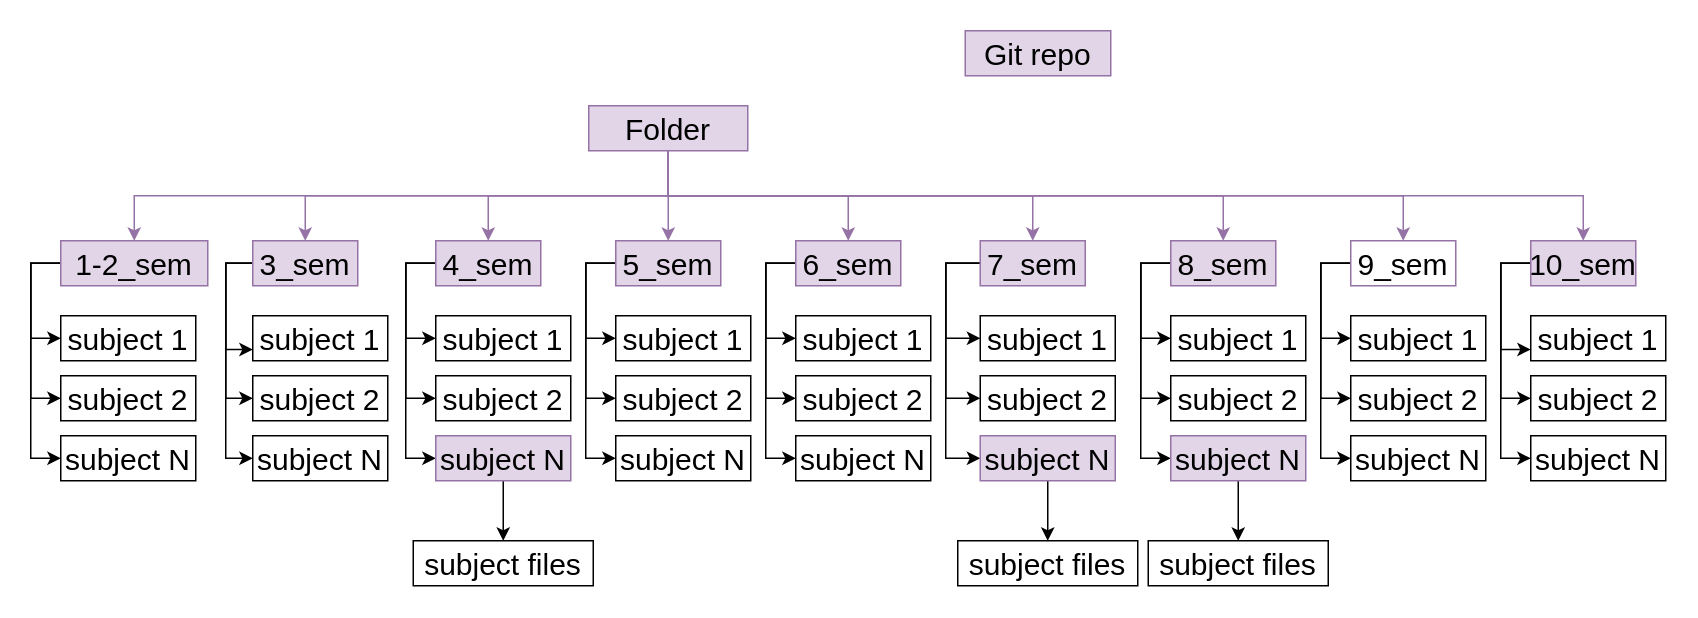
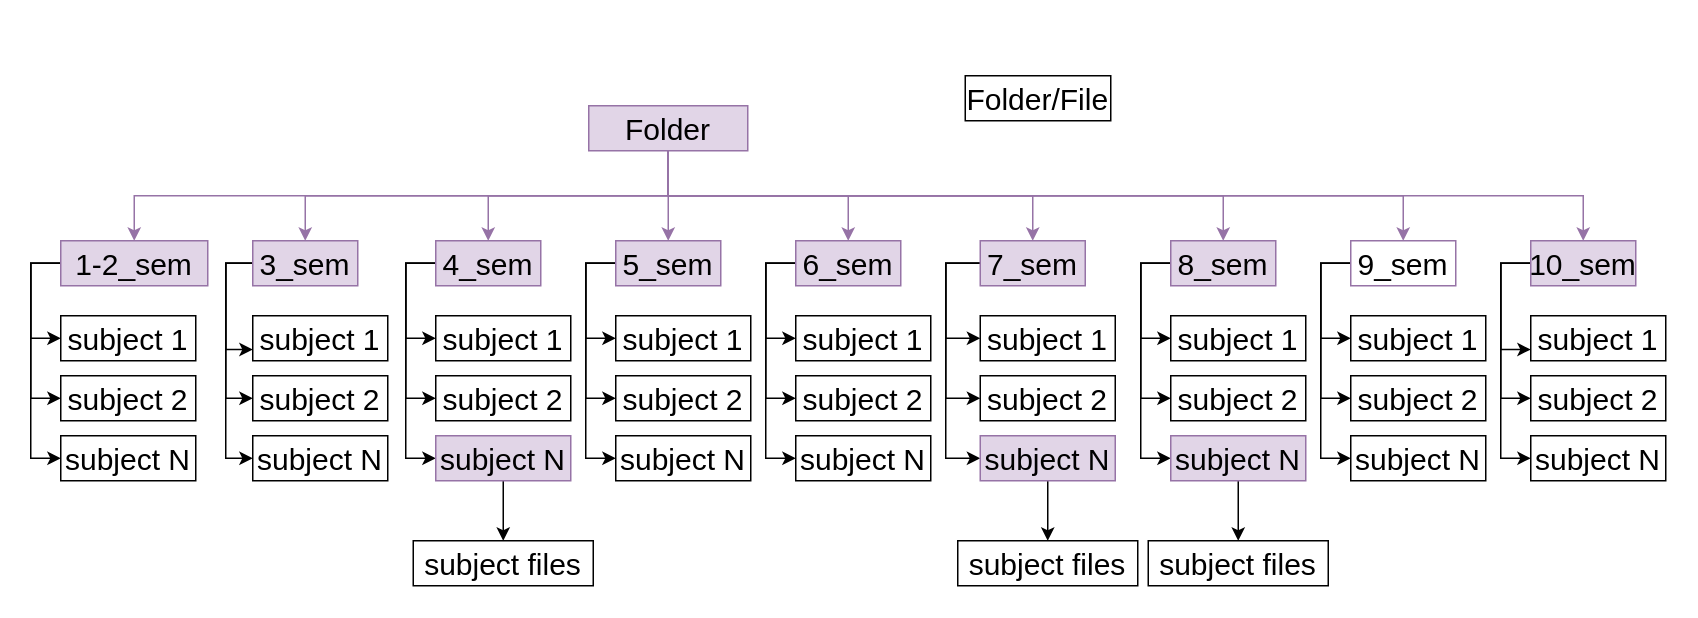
(1038, 53) -> none
none -> (1038, 98)
